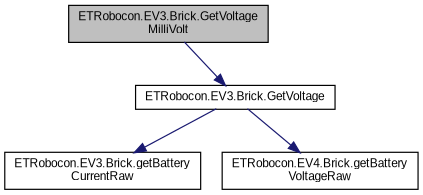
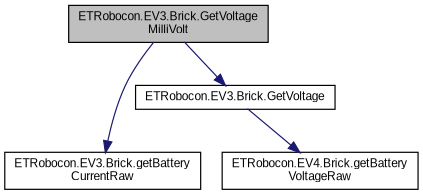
(180, 128) -> (124, 88)
